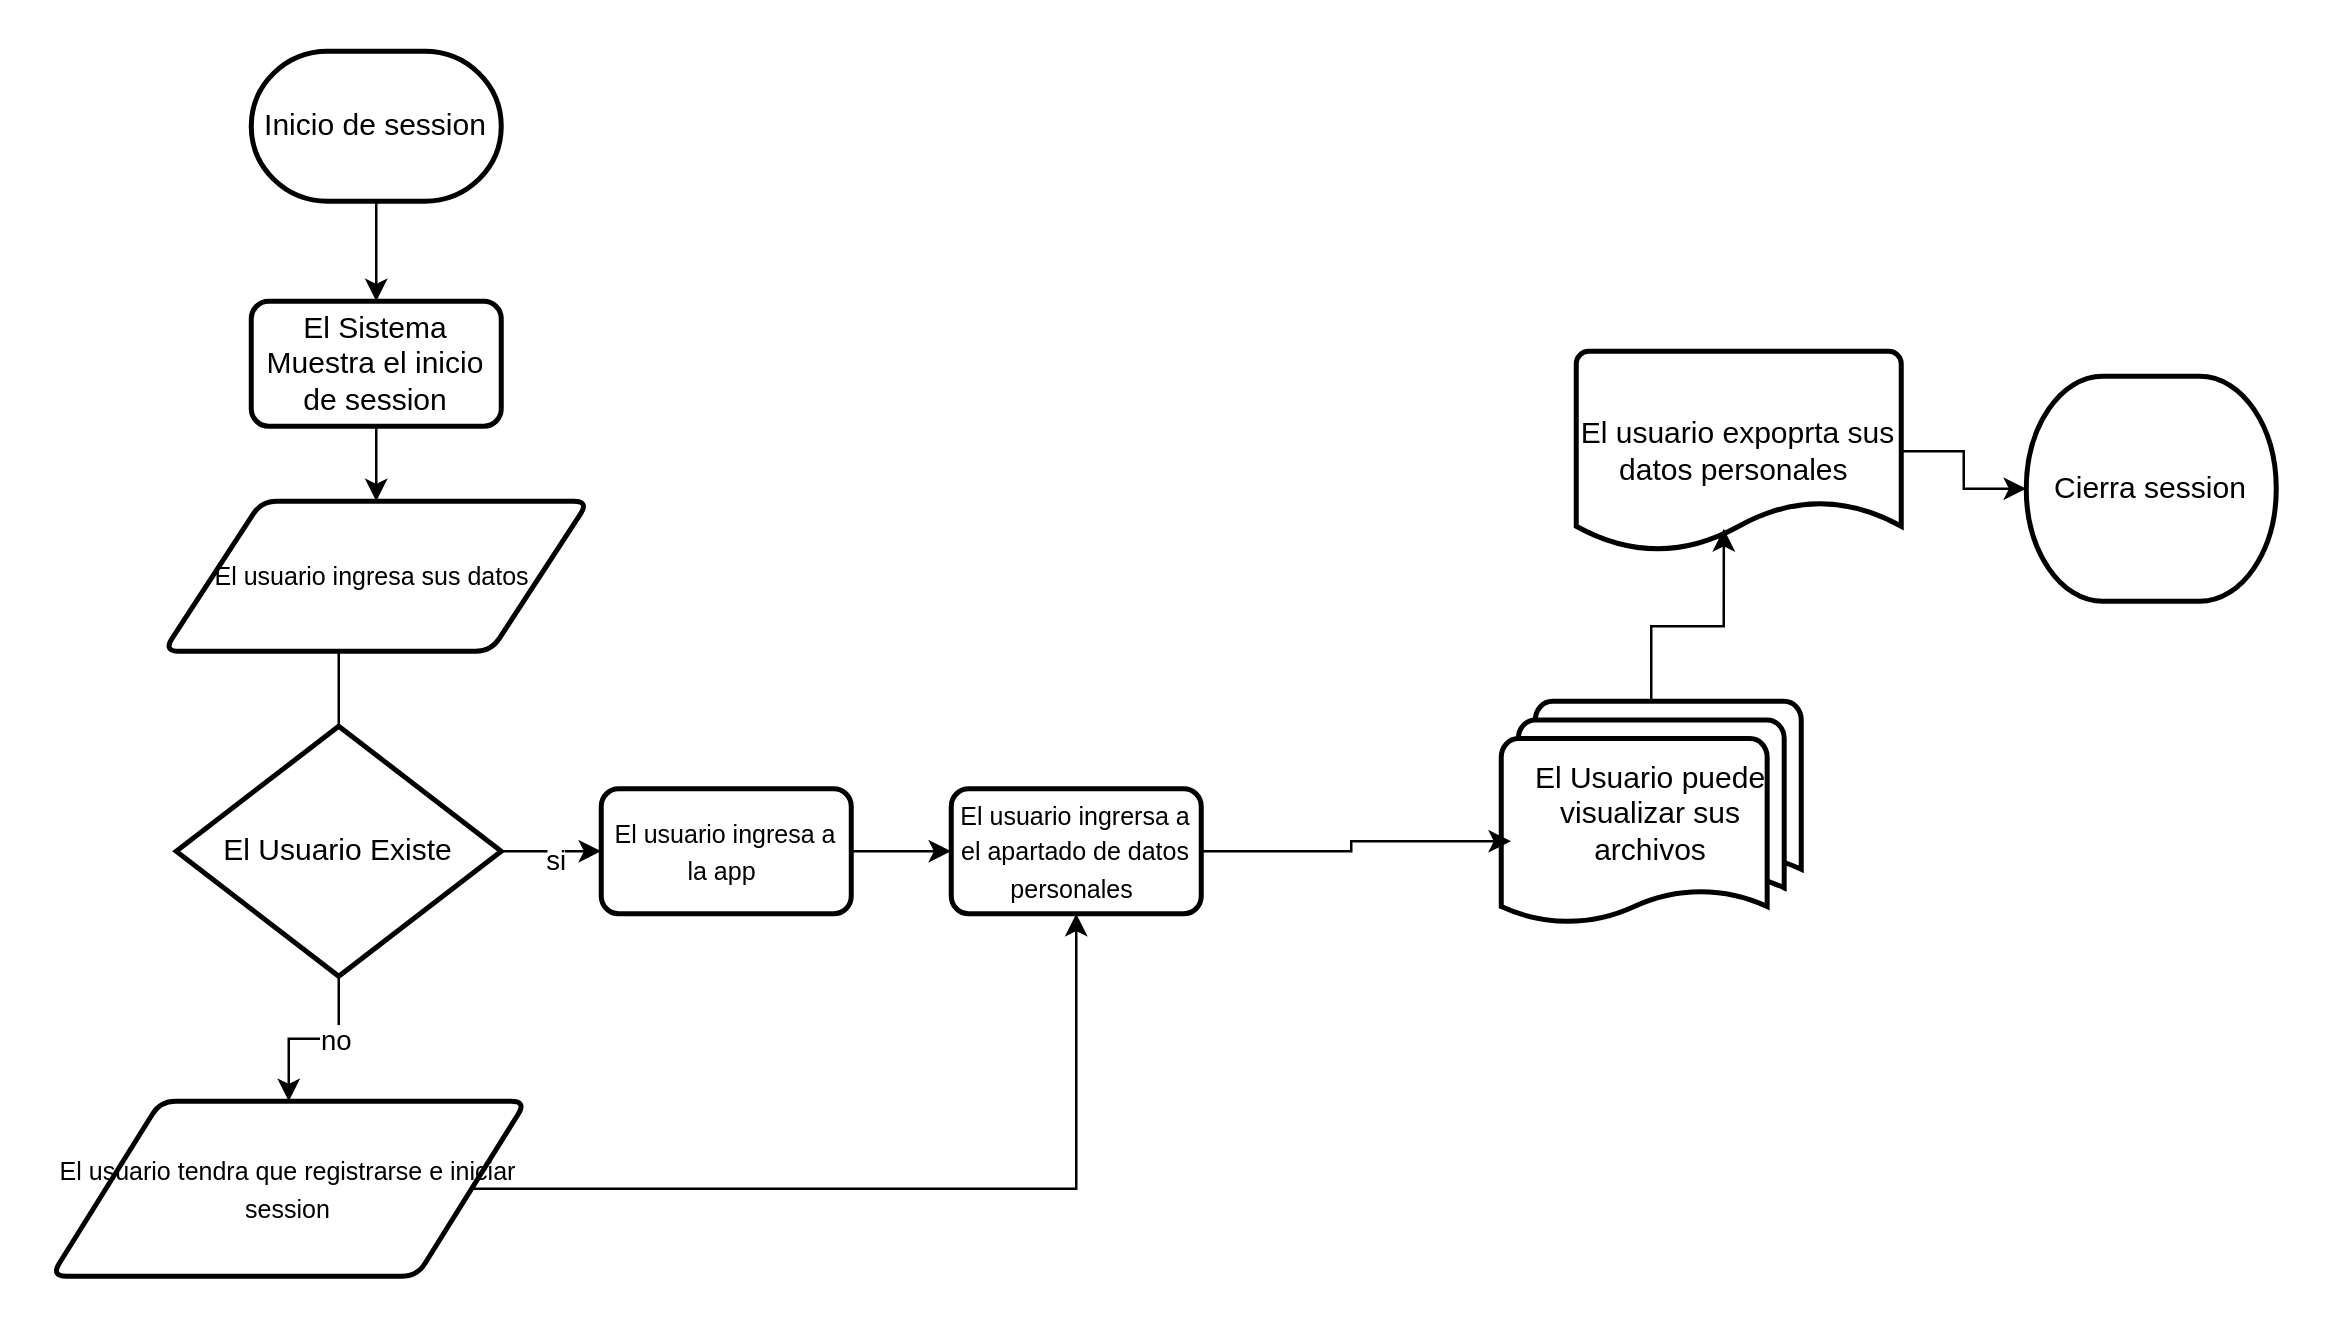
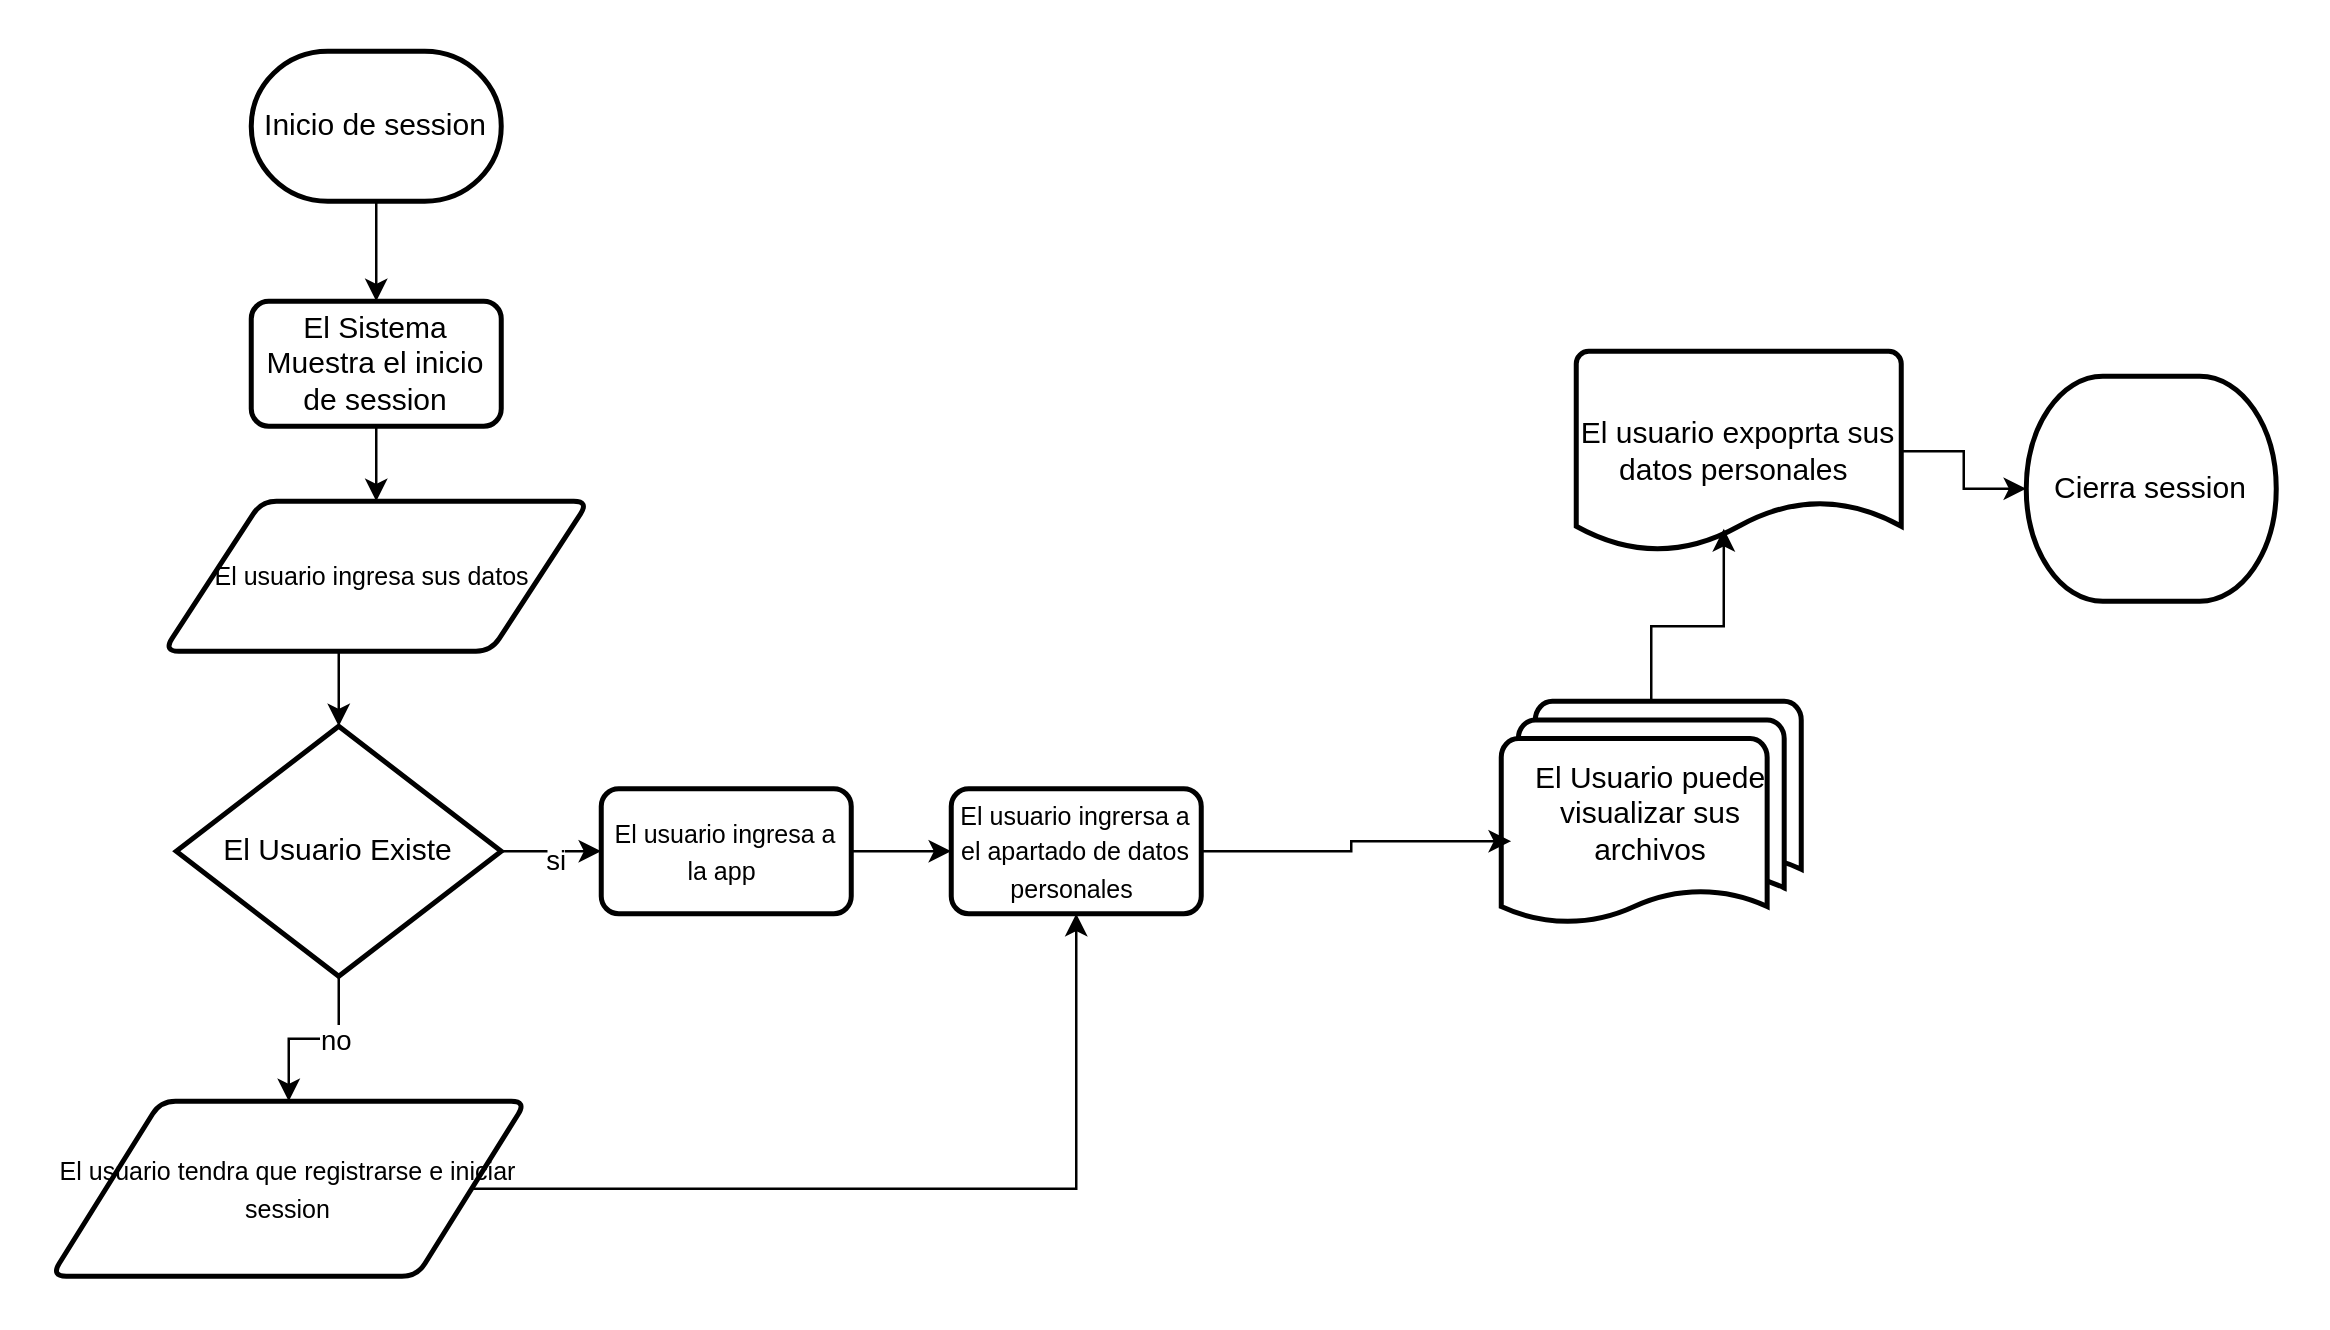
(339, 715) -> (339, 708)
